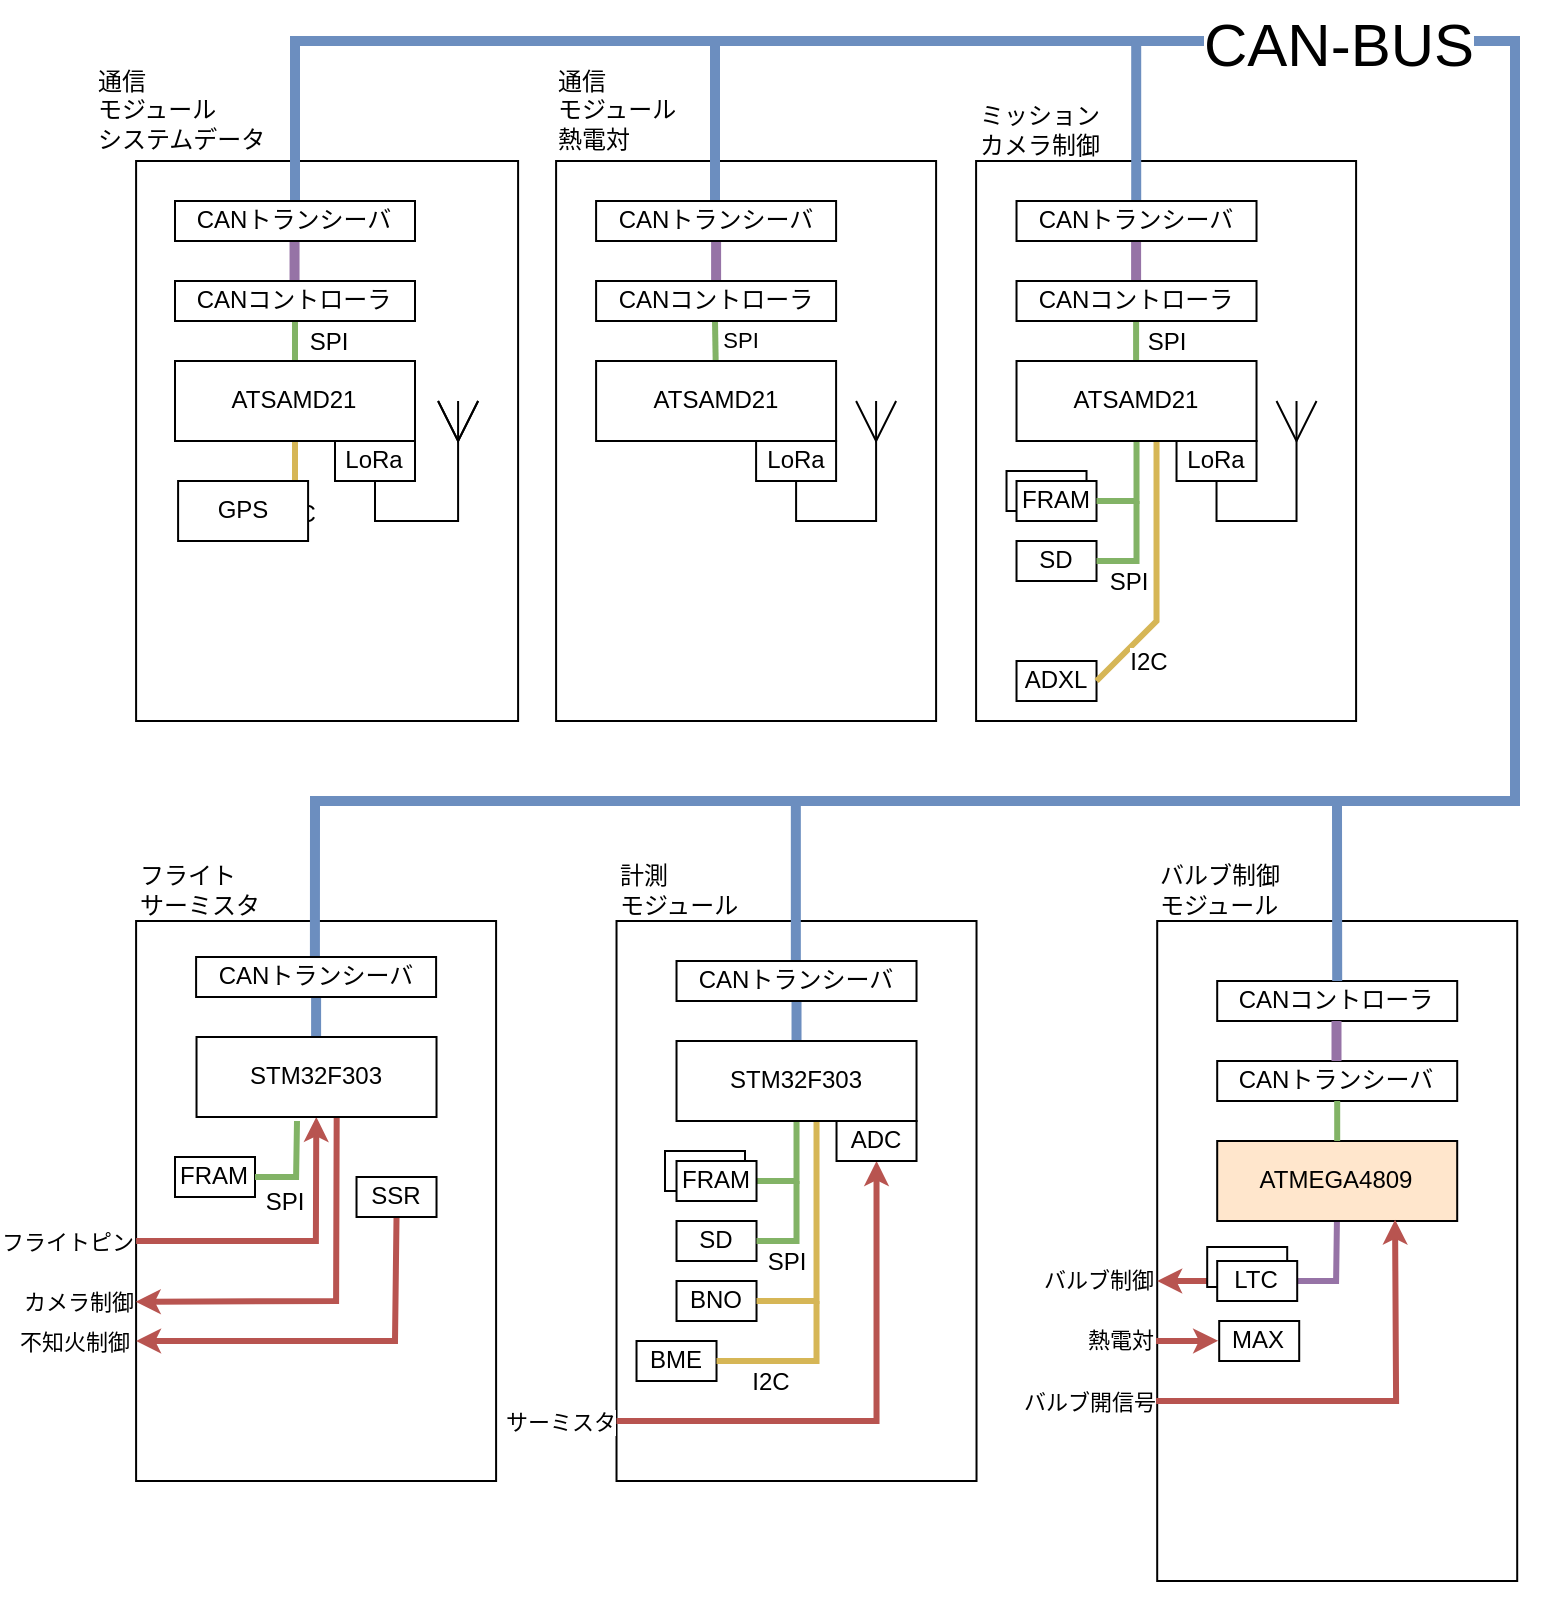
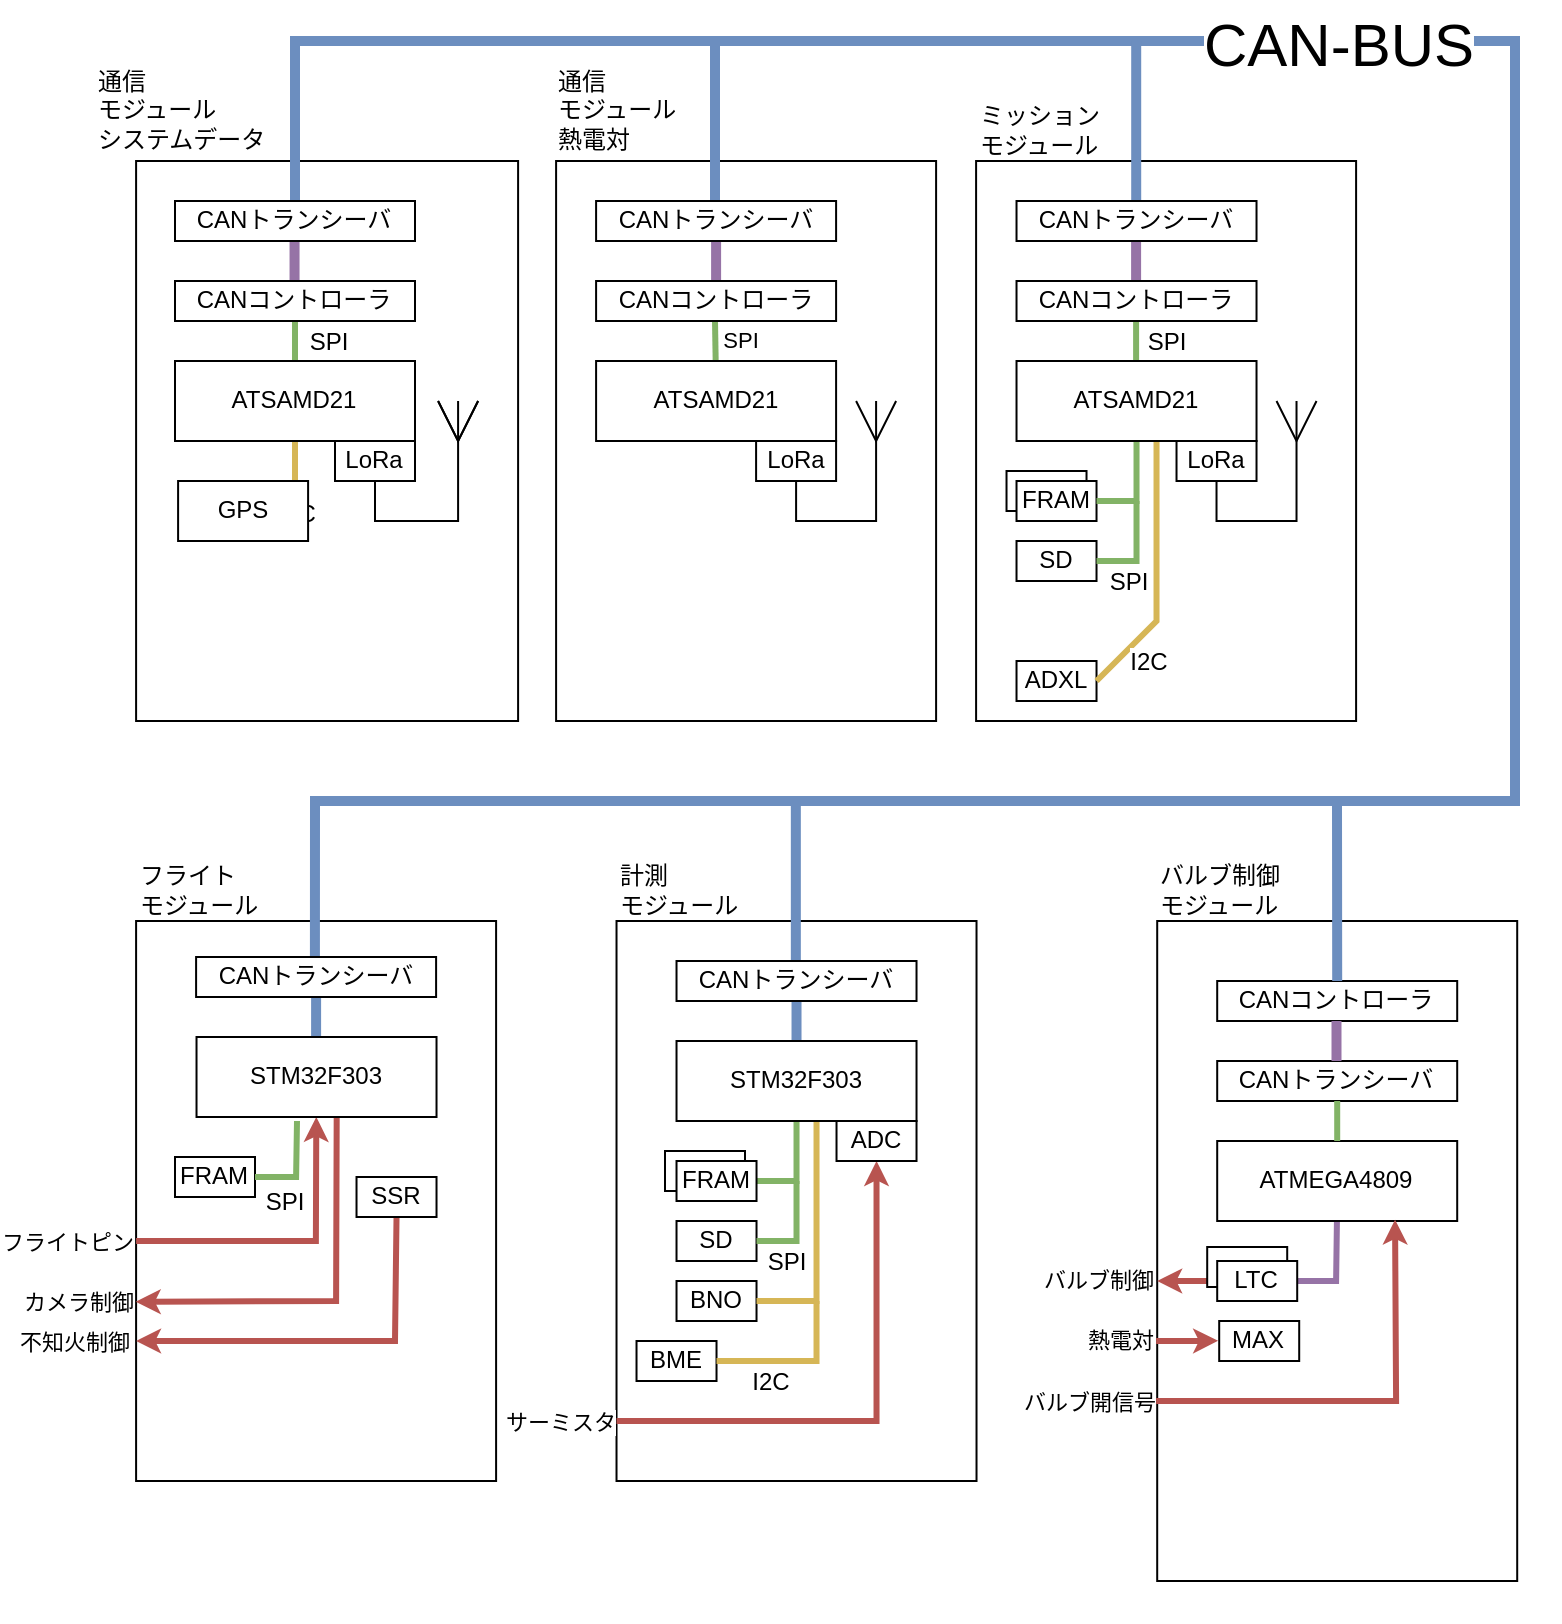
(1041, 131) -> (1041, 131)
(201, 891) -> (201, 891)
(1337, 1181) -> (1337, 1181)
